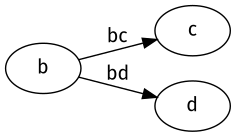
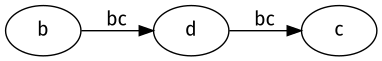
(111, 51) -> (258, 31)
(118, 75) -> (117, 20)
